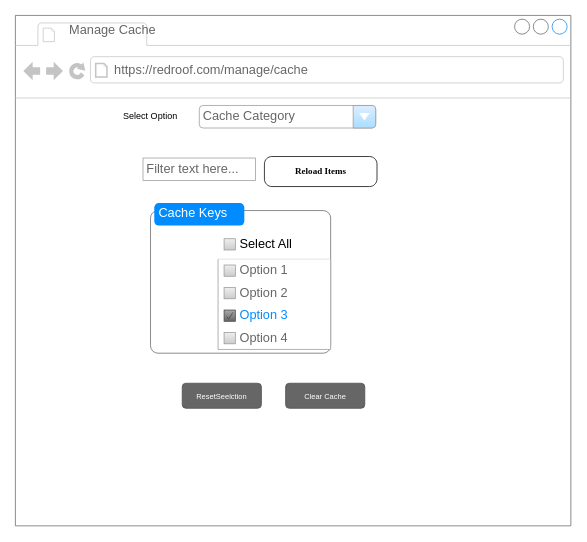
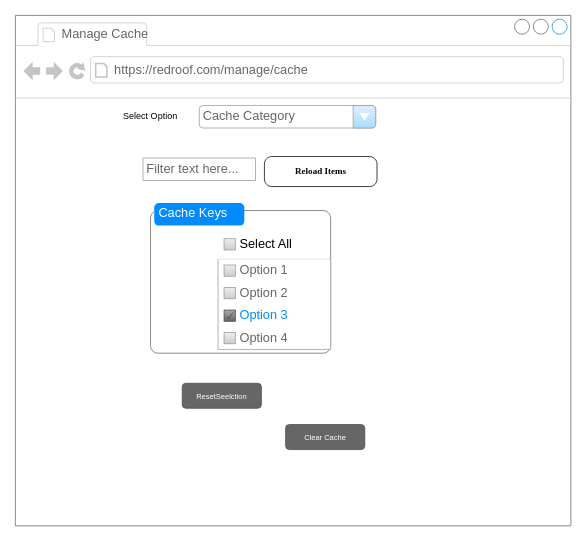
(113, 30) -> (105, 34)
(325, 395) -> (325, 437)
